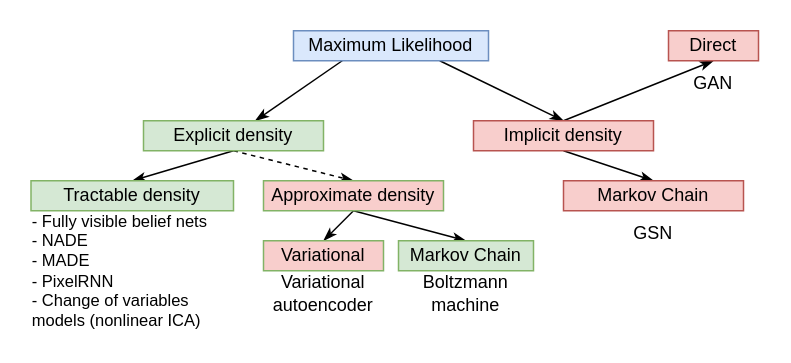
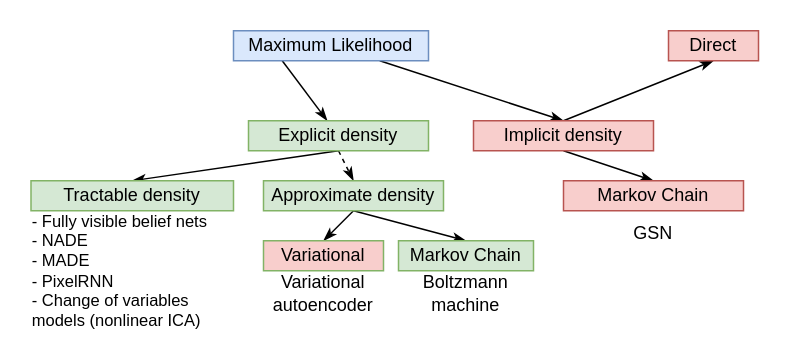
(391, 46) -> (331, 46)
(713, 83) -> none
(233, 136) -> (338, 136)
(353, 196) -> (353, 196)
